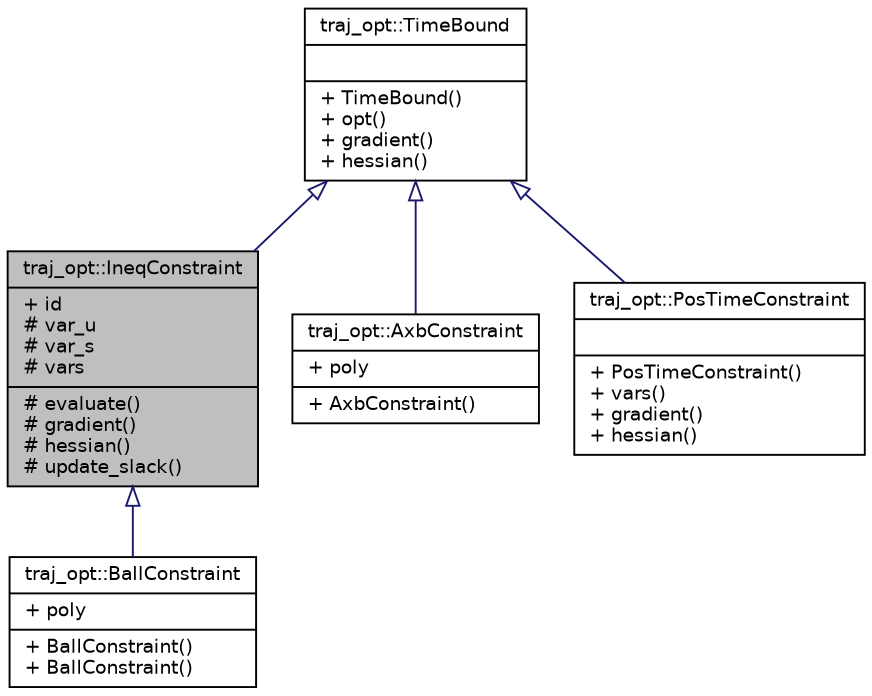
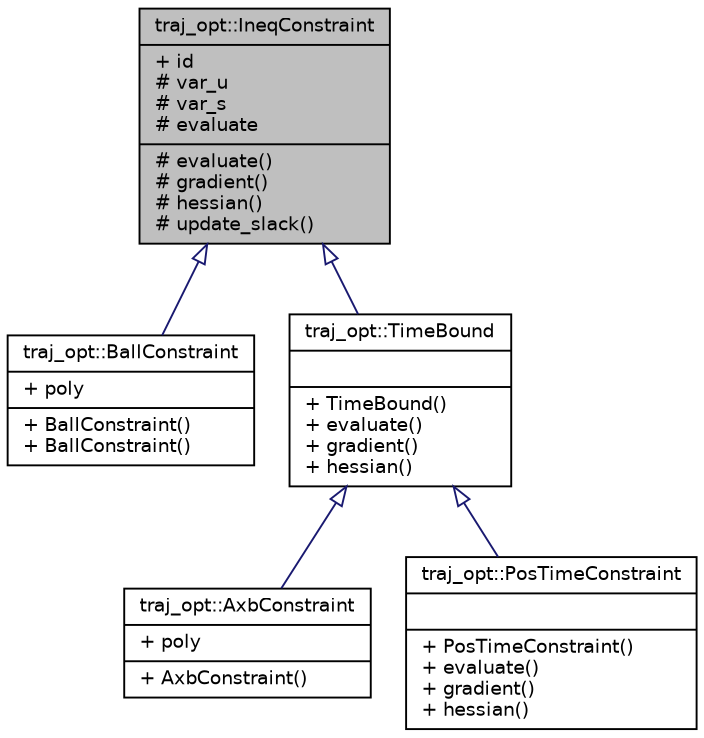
(354, 119) -> (364, 425)
(283, 223) -> (345, 288)
(54, 368) -> (207, 125)
(628, 394) -> (481, 668)
